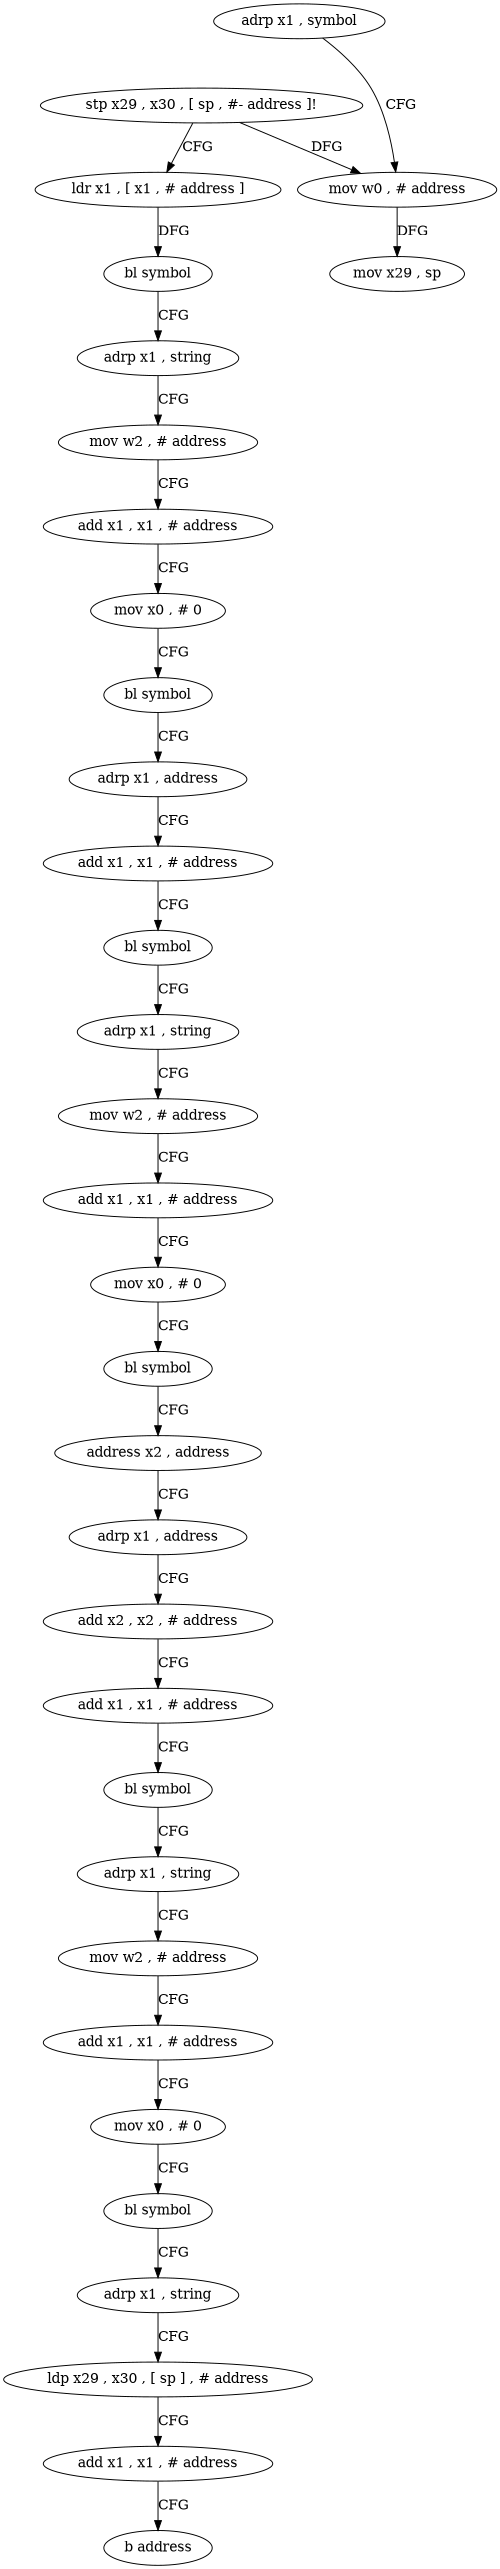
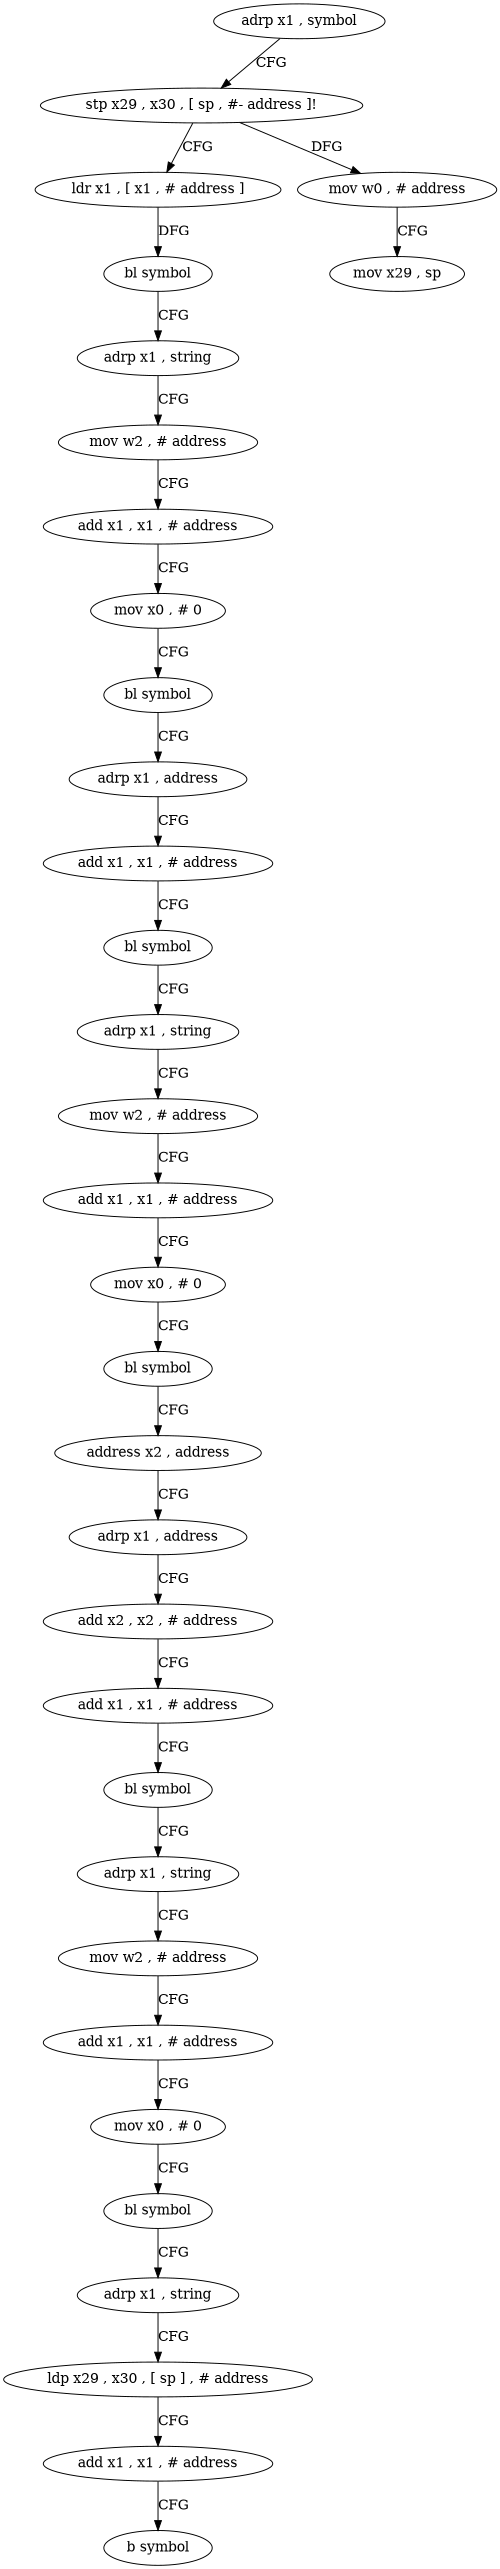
(373, 92) -> (254, 60)
(413, 232) -> (413, 232)
(158, 2548) -> (158, 2548)
